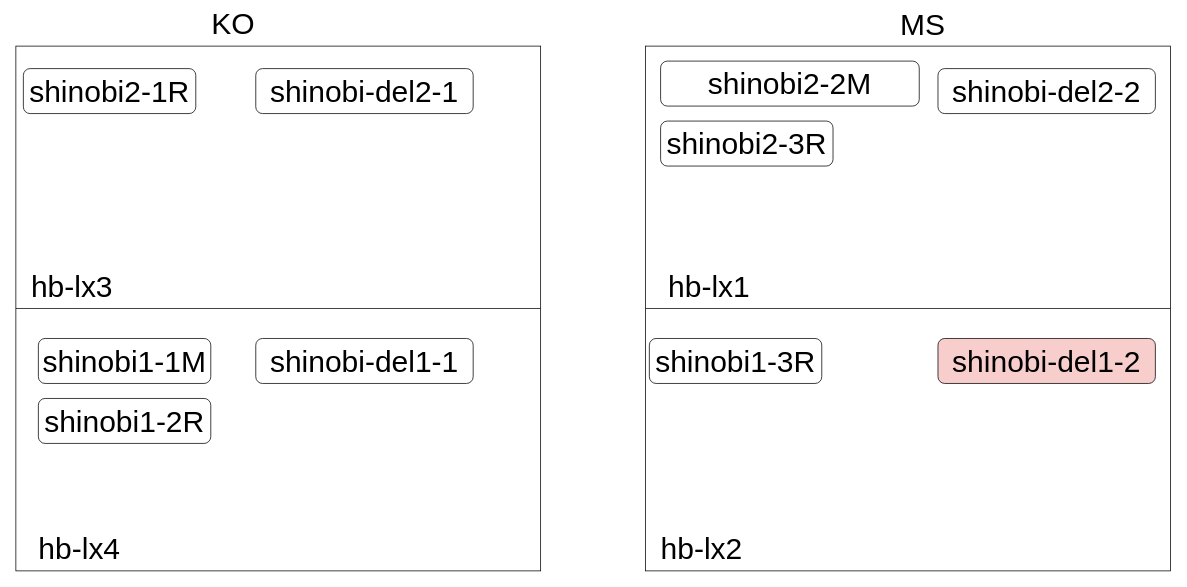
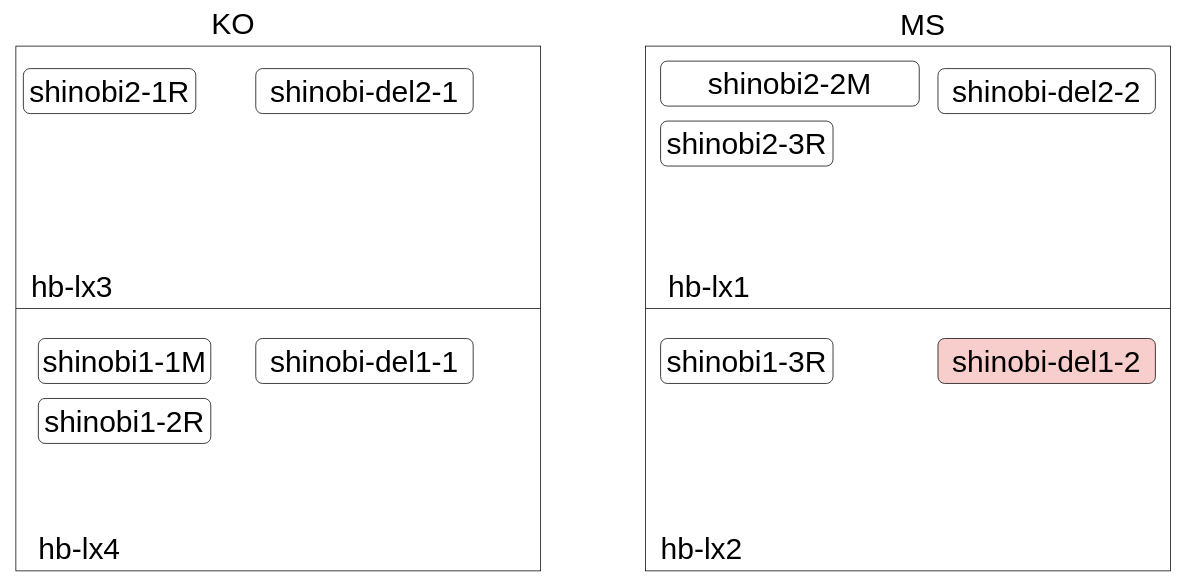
(735, 361) -> (747, 361)
